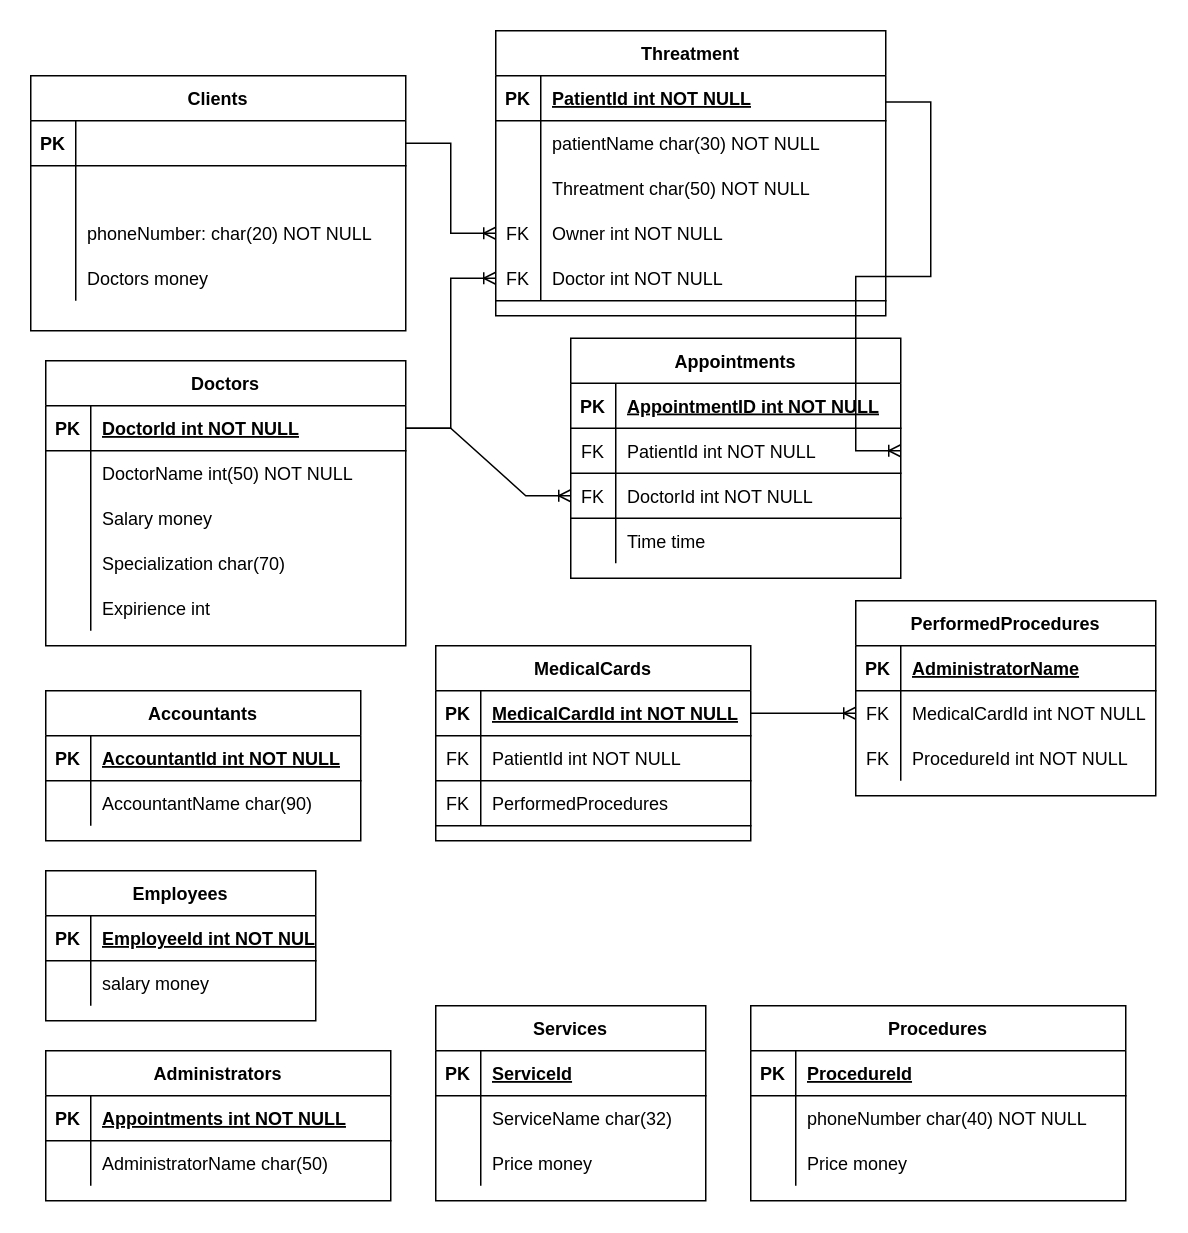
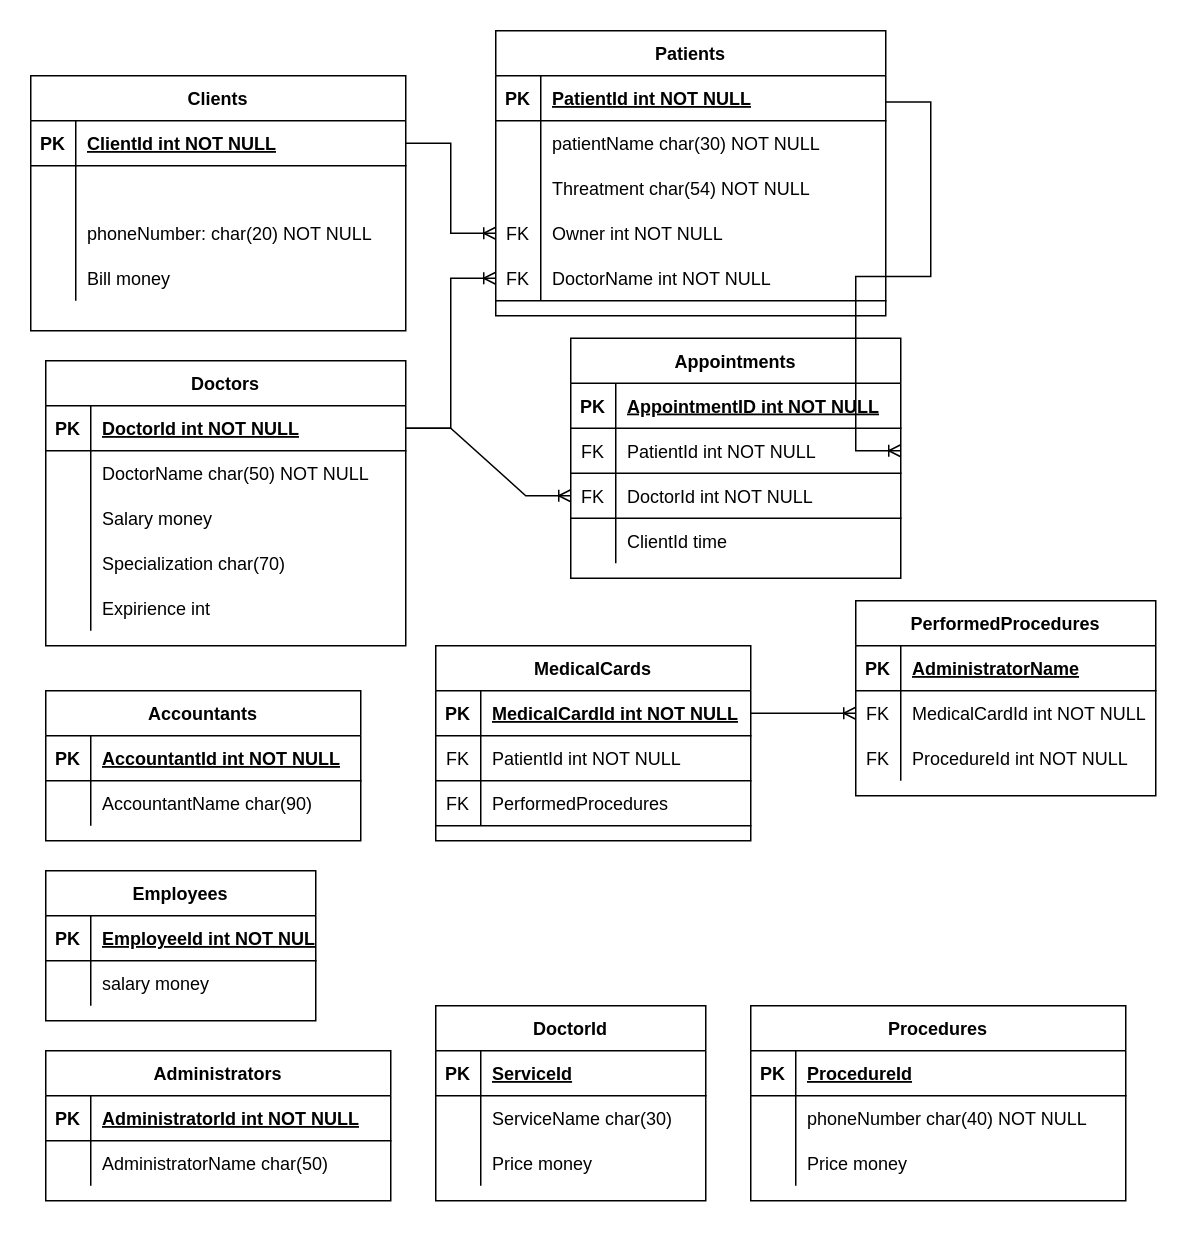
(690, 54) -> (690, 54)
none -> (241, 143)
(686, 189) -> (686, 189)
(150, 279) -> (128, 279)
(638, 279) -> (659, 279)
(229, 474) -> (236, 474)
(665, 542) -> (683, 542)
(570, 1029) -> (570, 1029)
(216, 1119) -> (229, 1119)
(588, 1119) -> (588, 1119)
